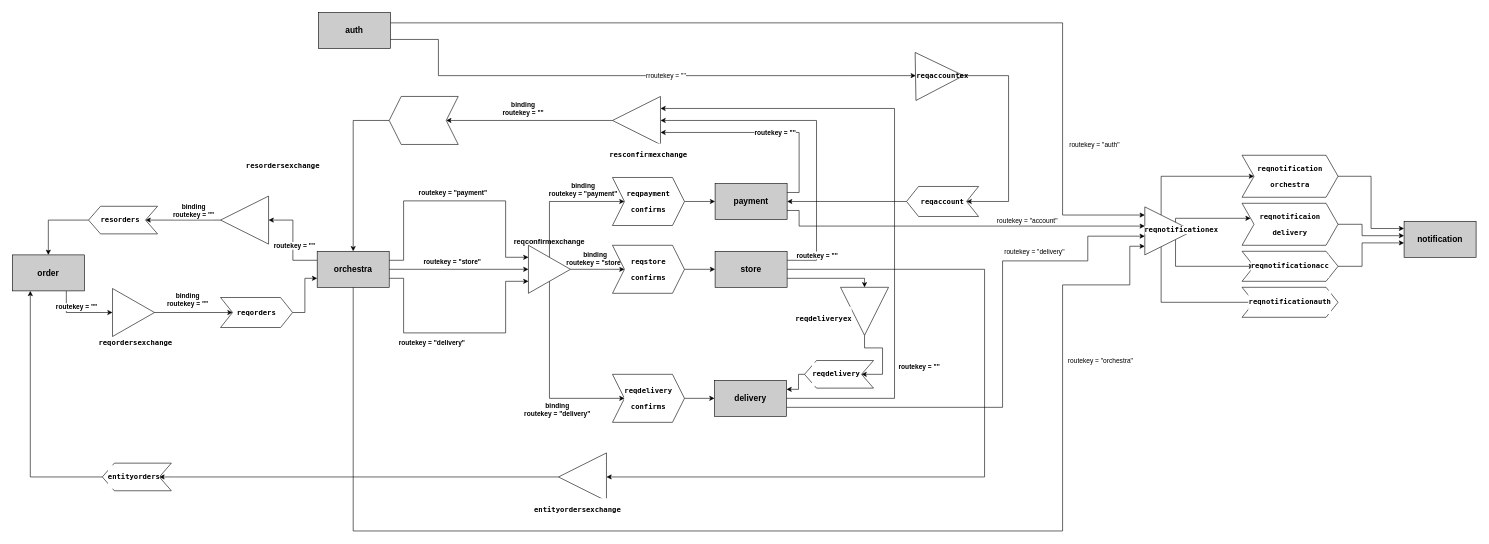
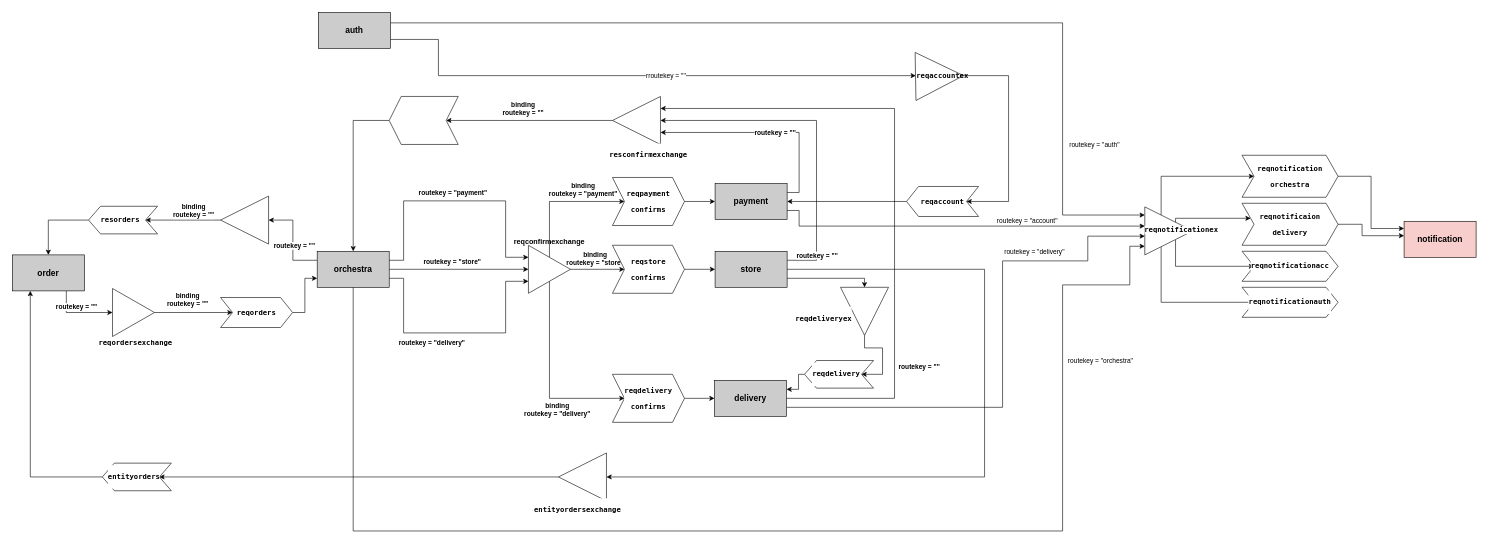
(283, 165) -> none
(1440, 239) -> (1440, 239)
(1361, 266) -> none
